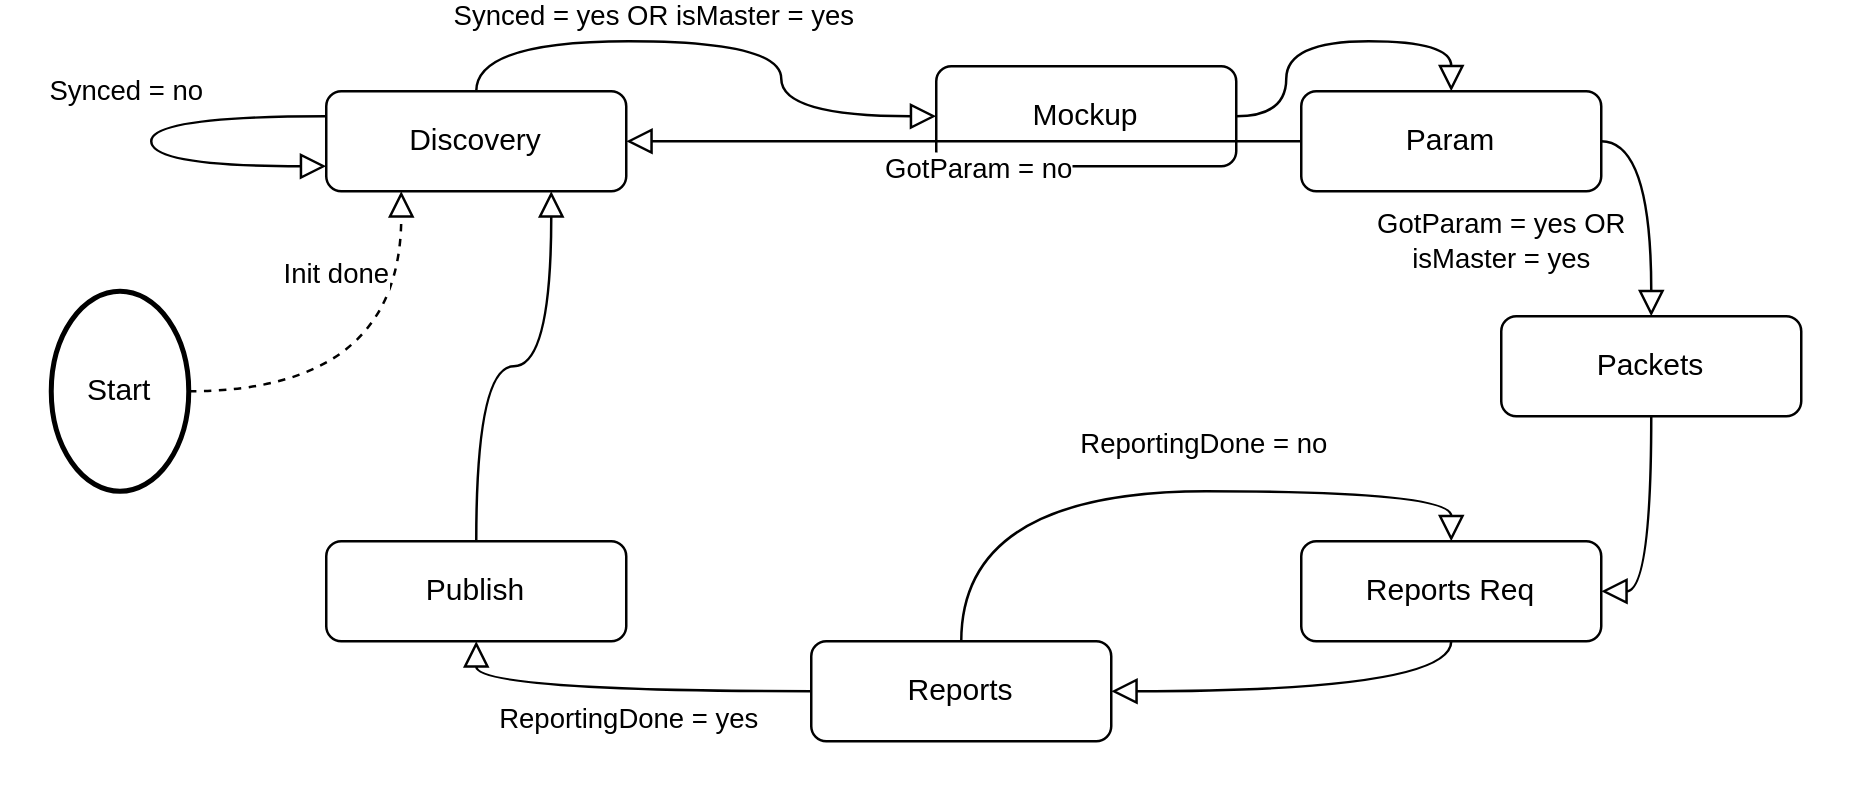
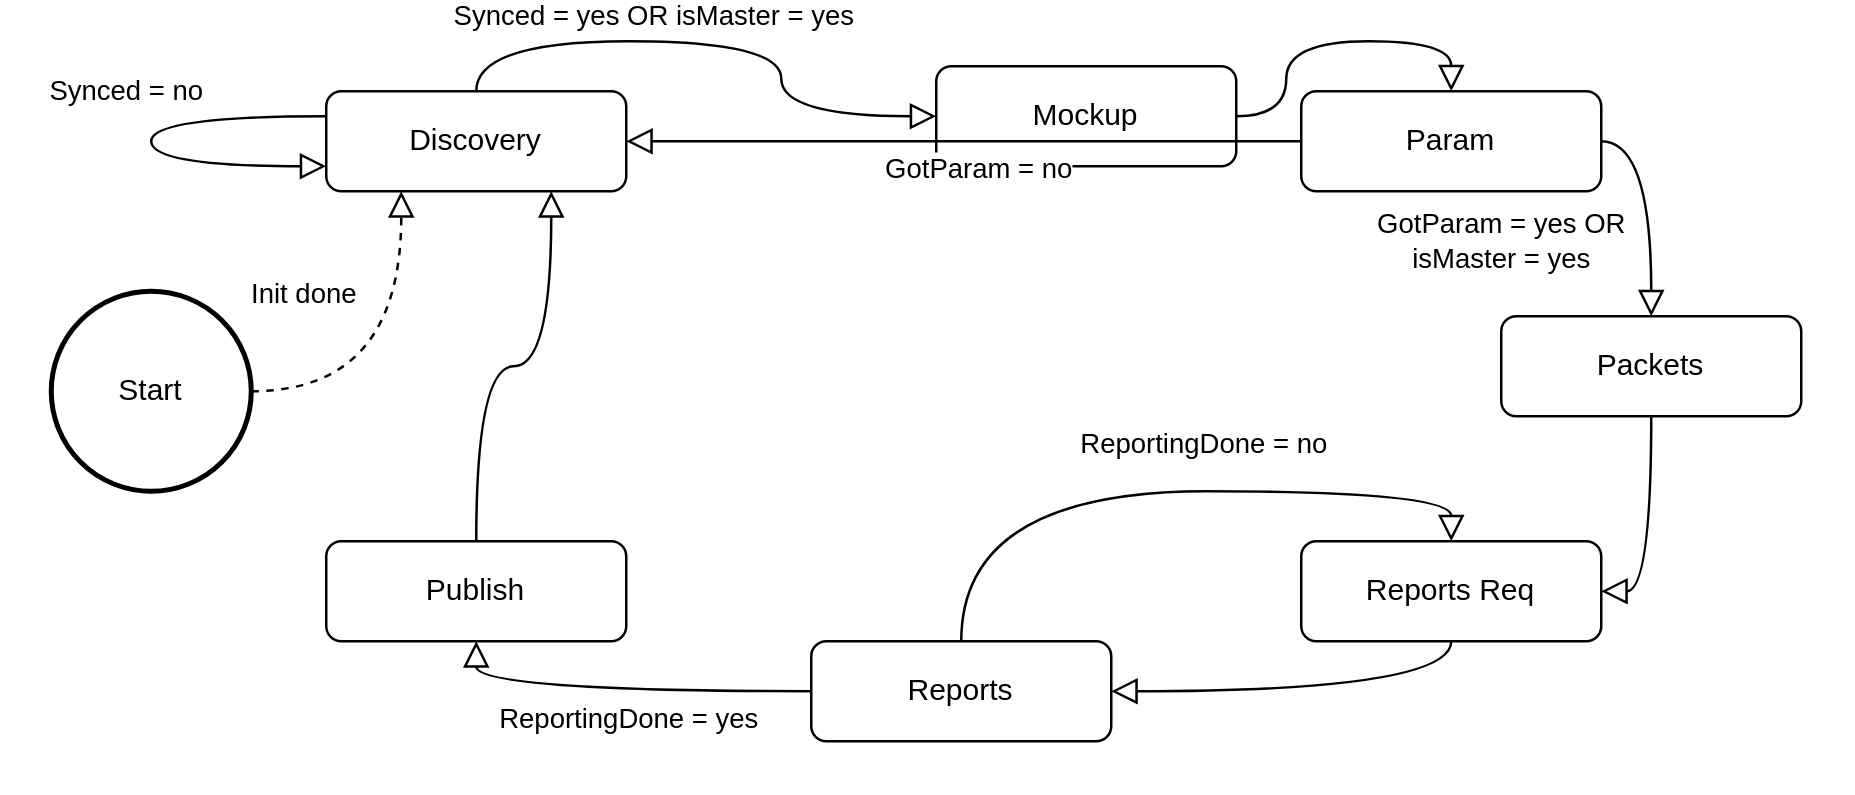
(120, 391) -> (151, 391)
